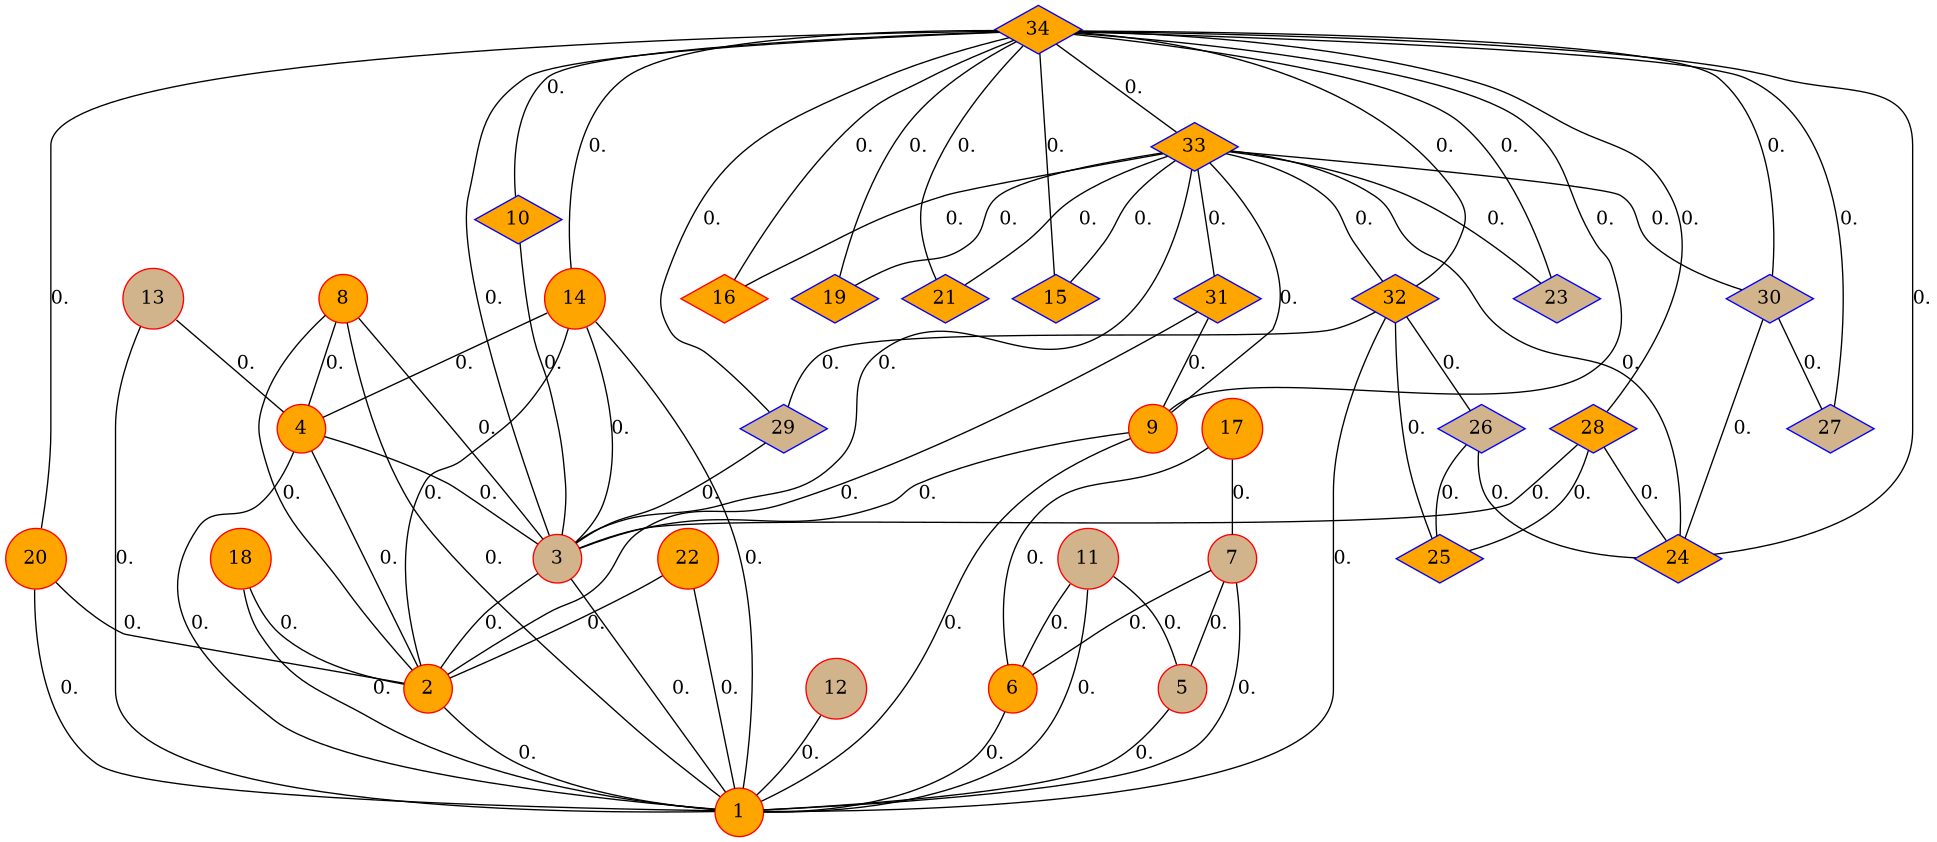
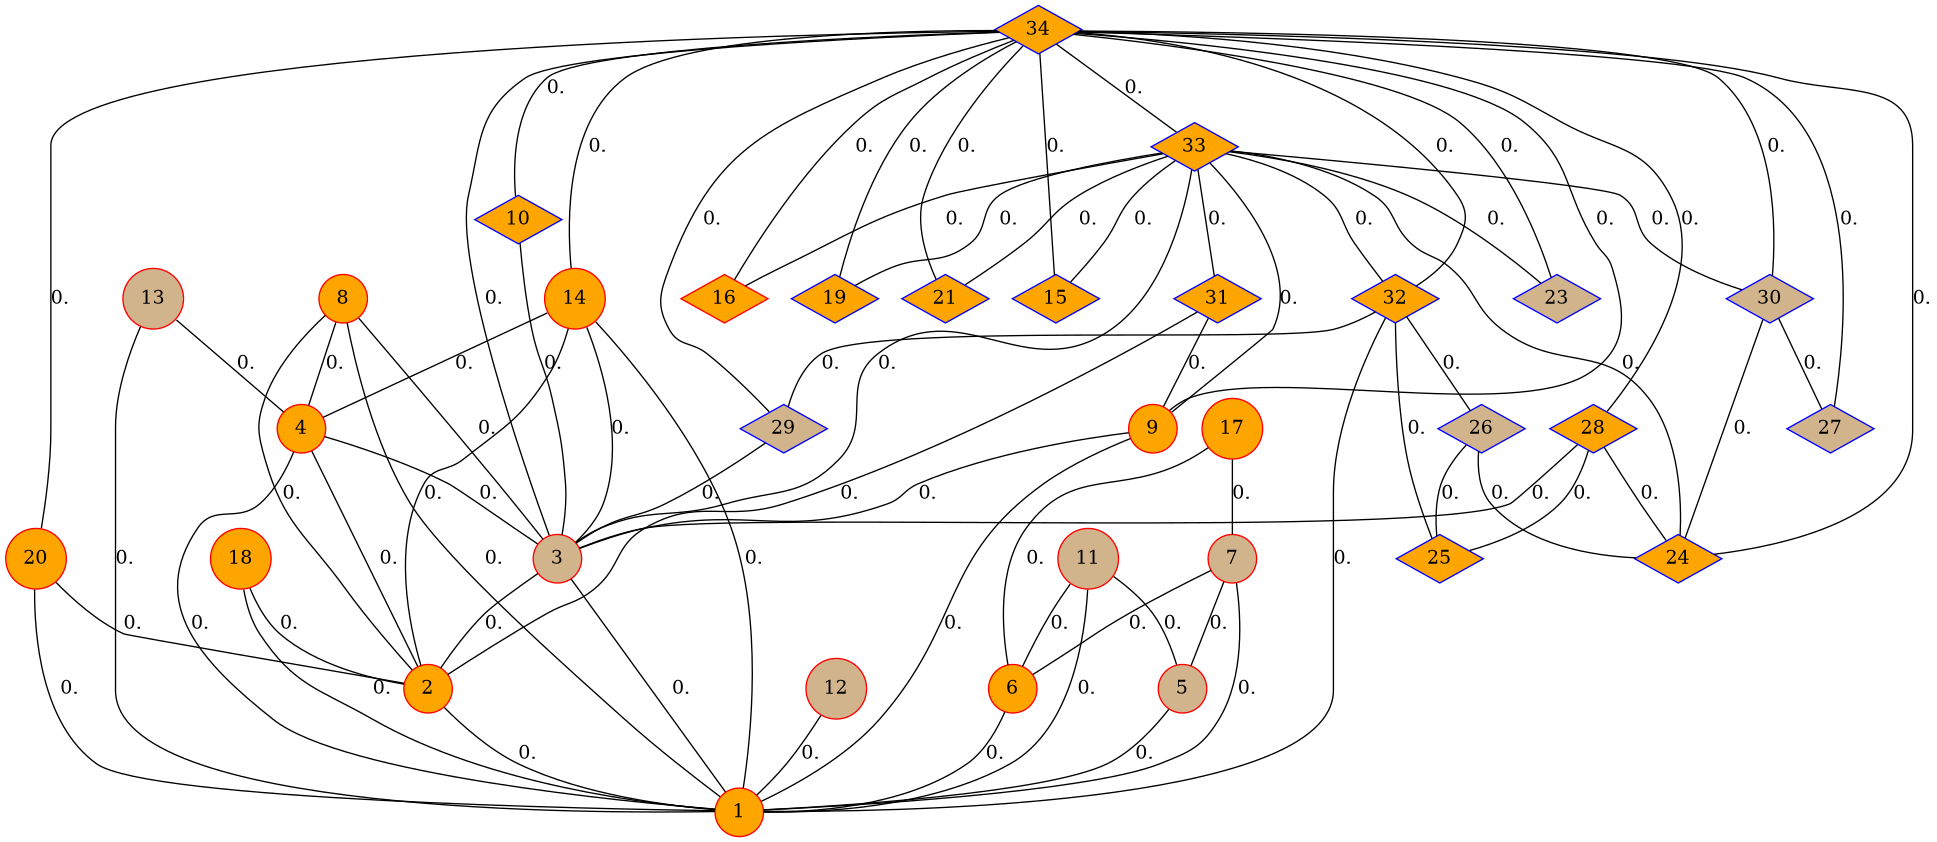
(688, 559) -> none
